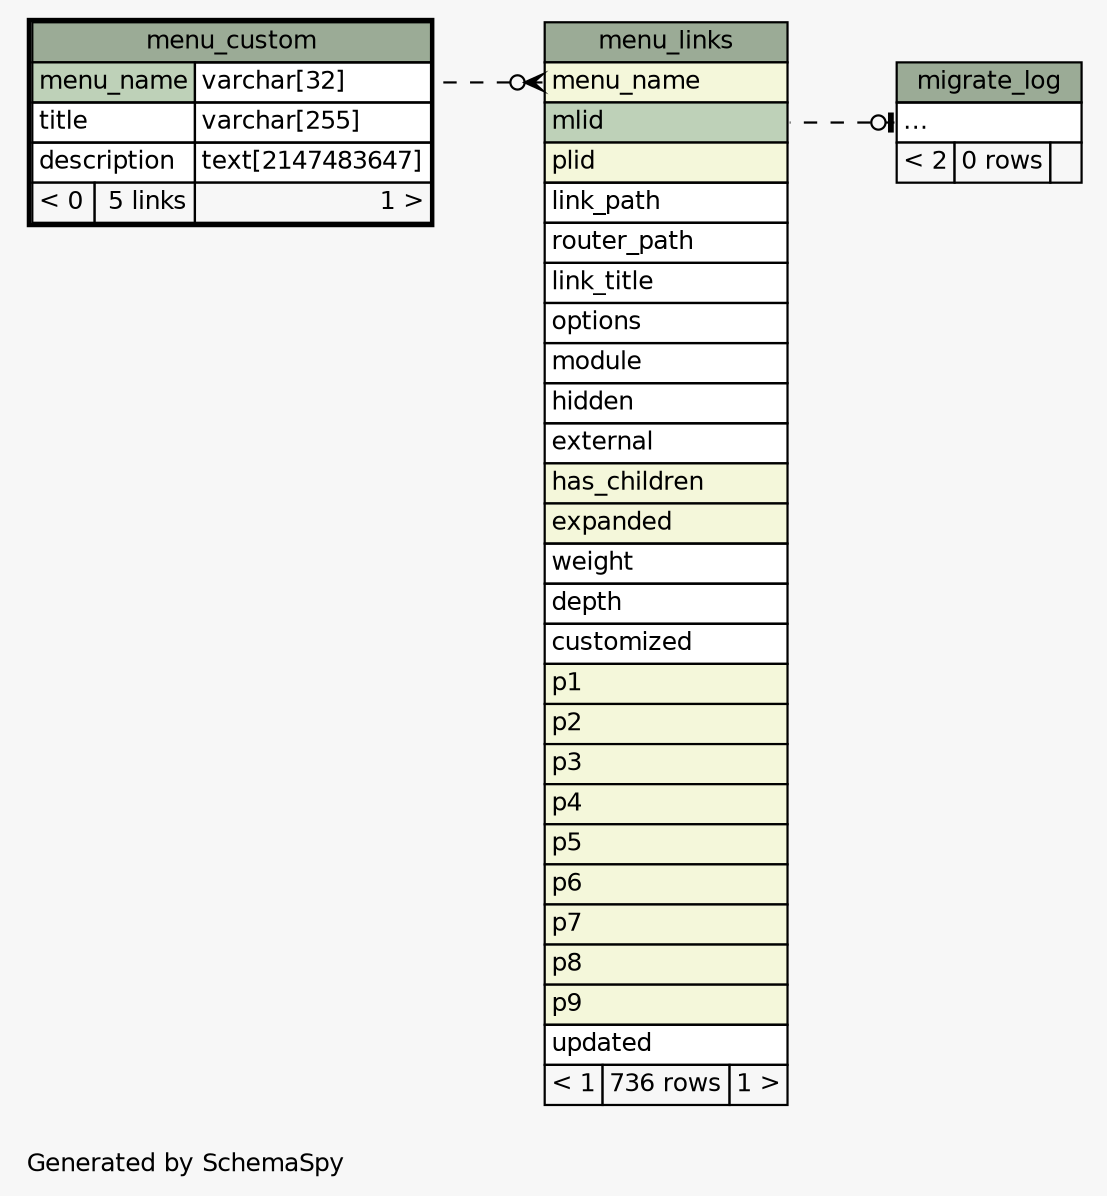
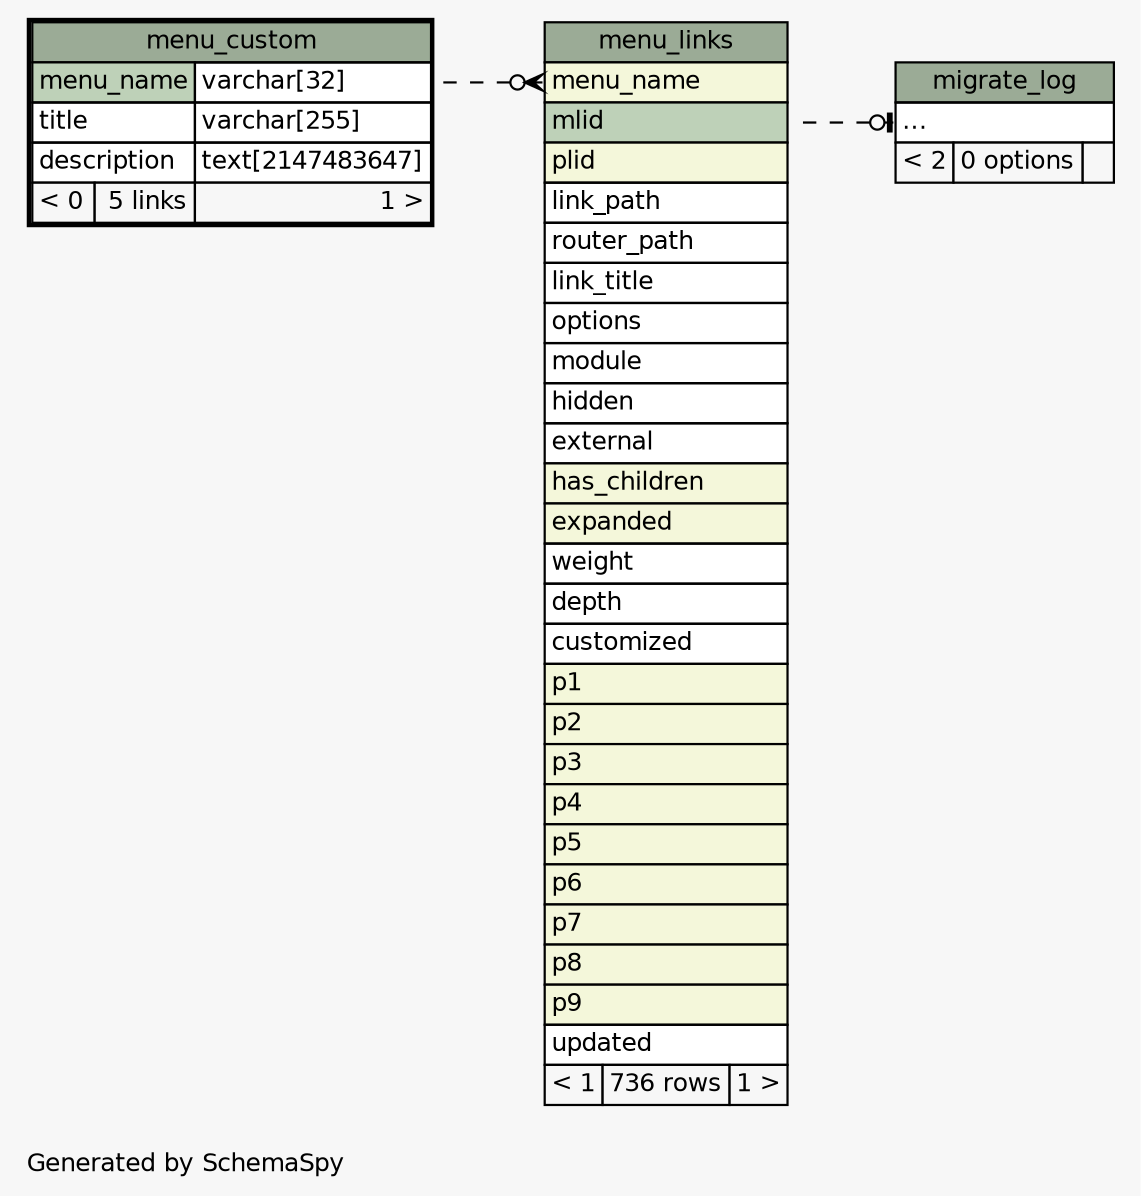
(1002, 162) -> (1018, 162)
